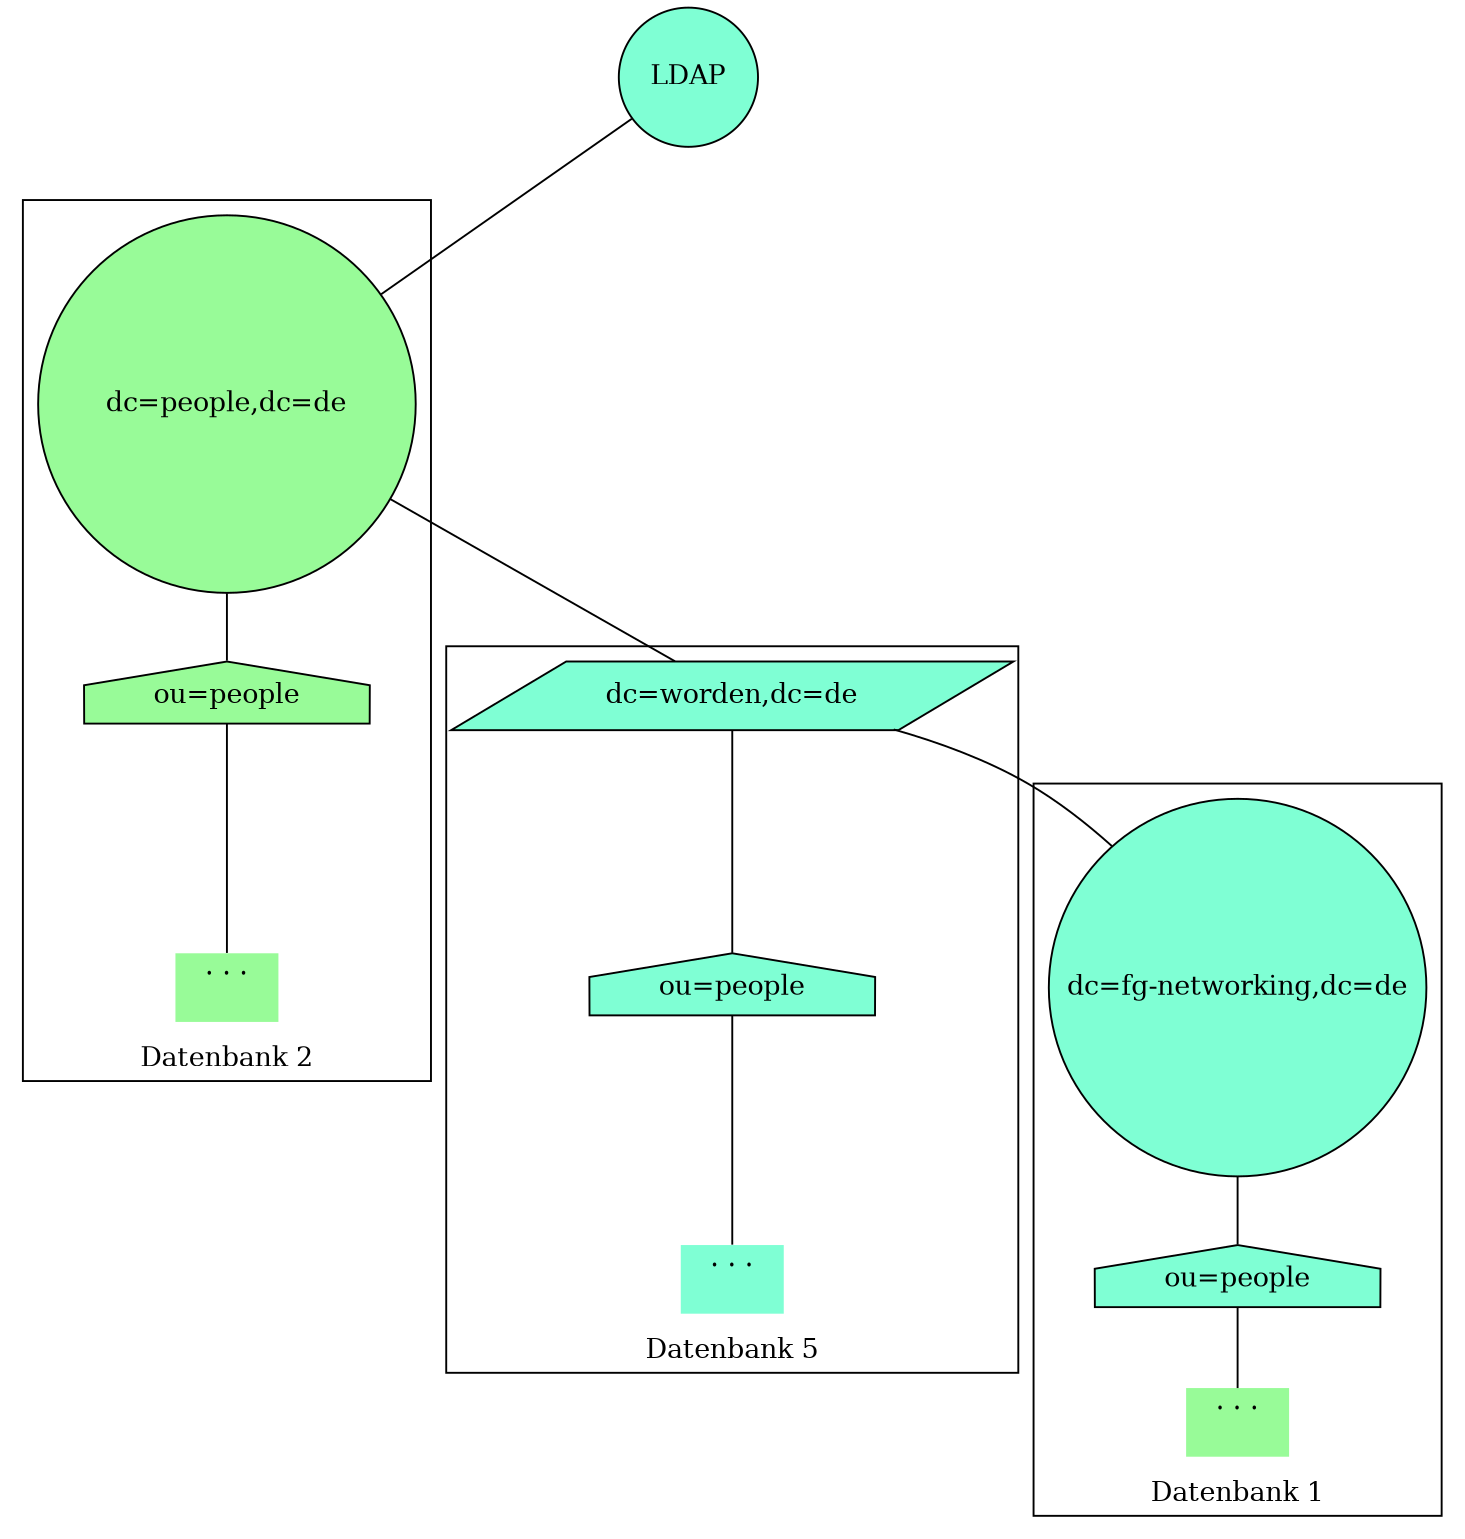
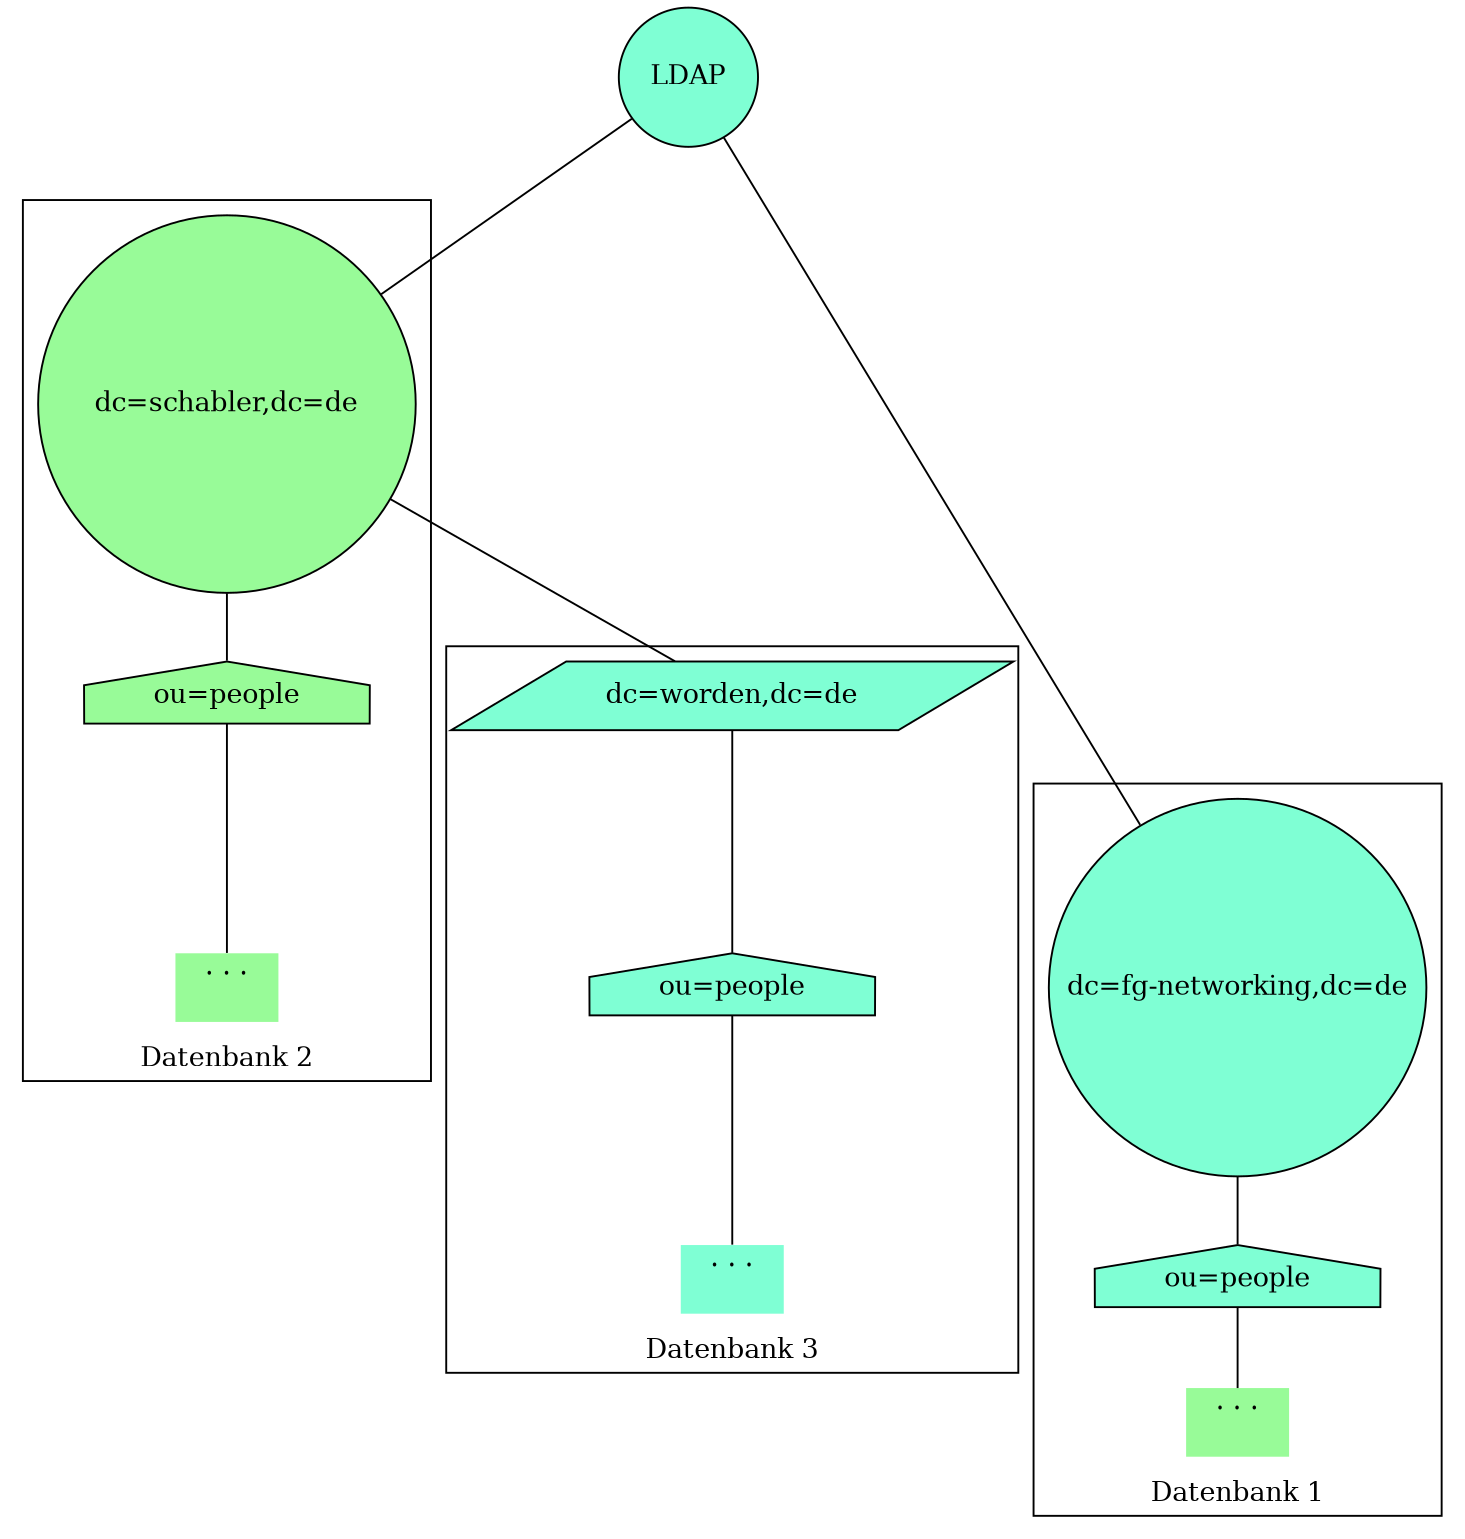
(227, 404) -> (227, 404)
(1005, 771) -> (932, 481)
(732, 1351) -> (732, 1351)
